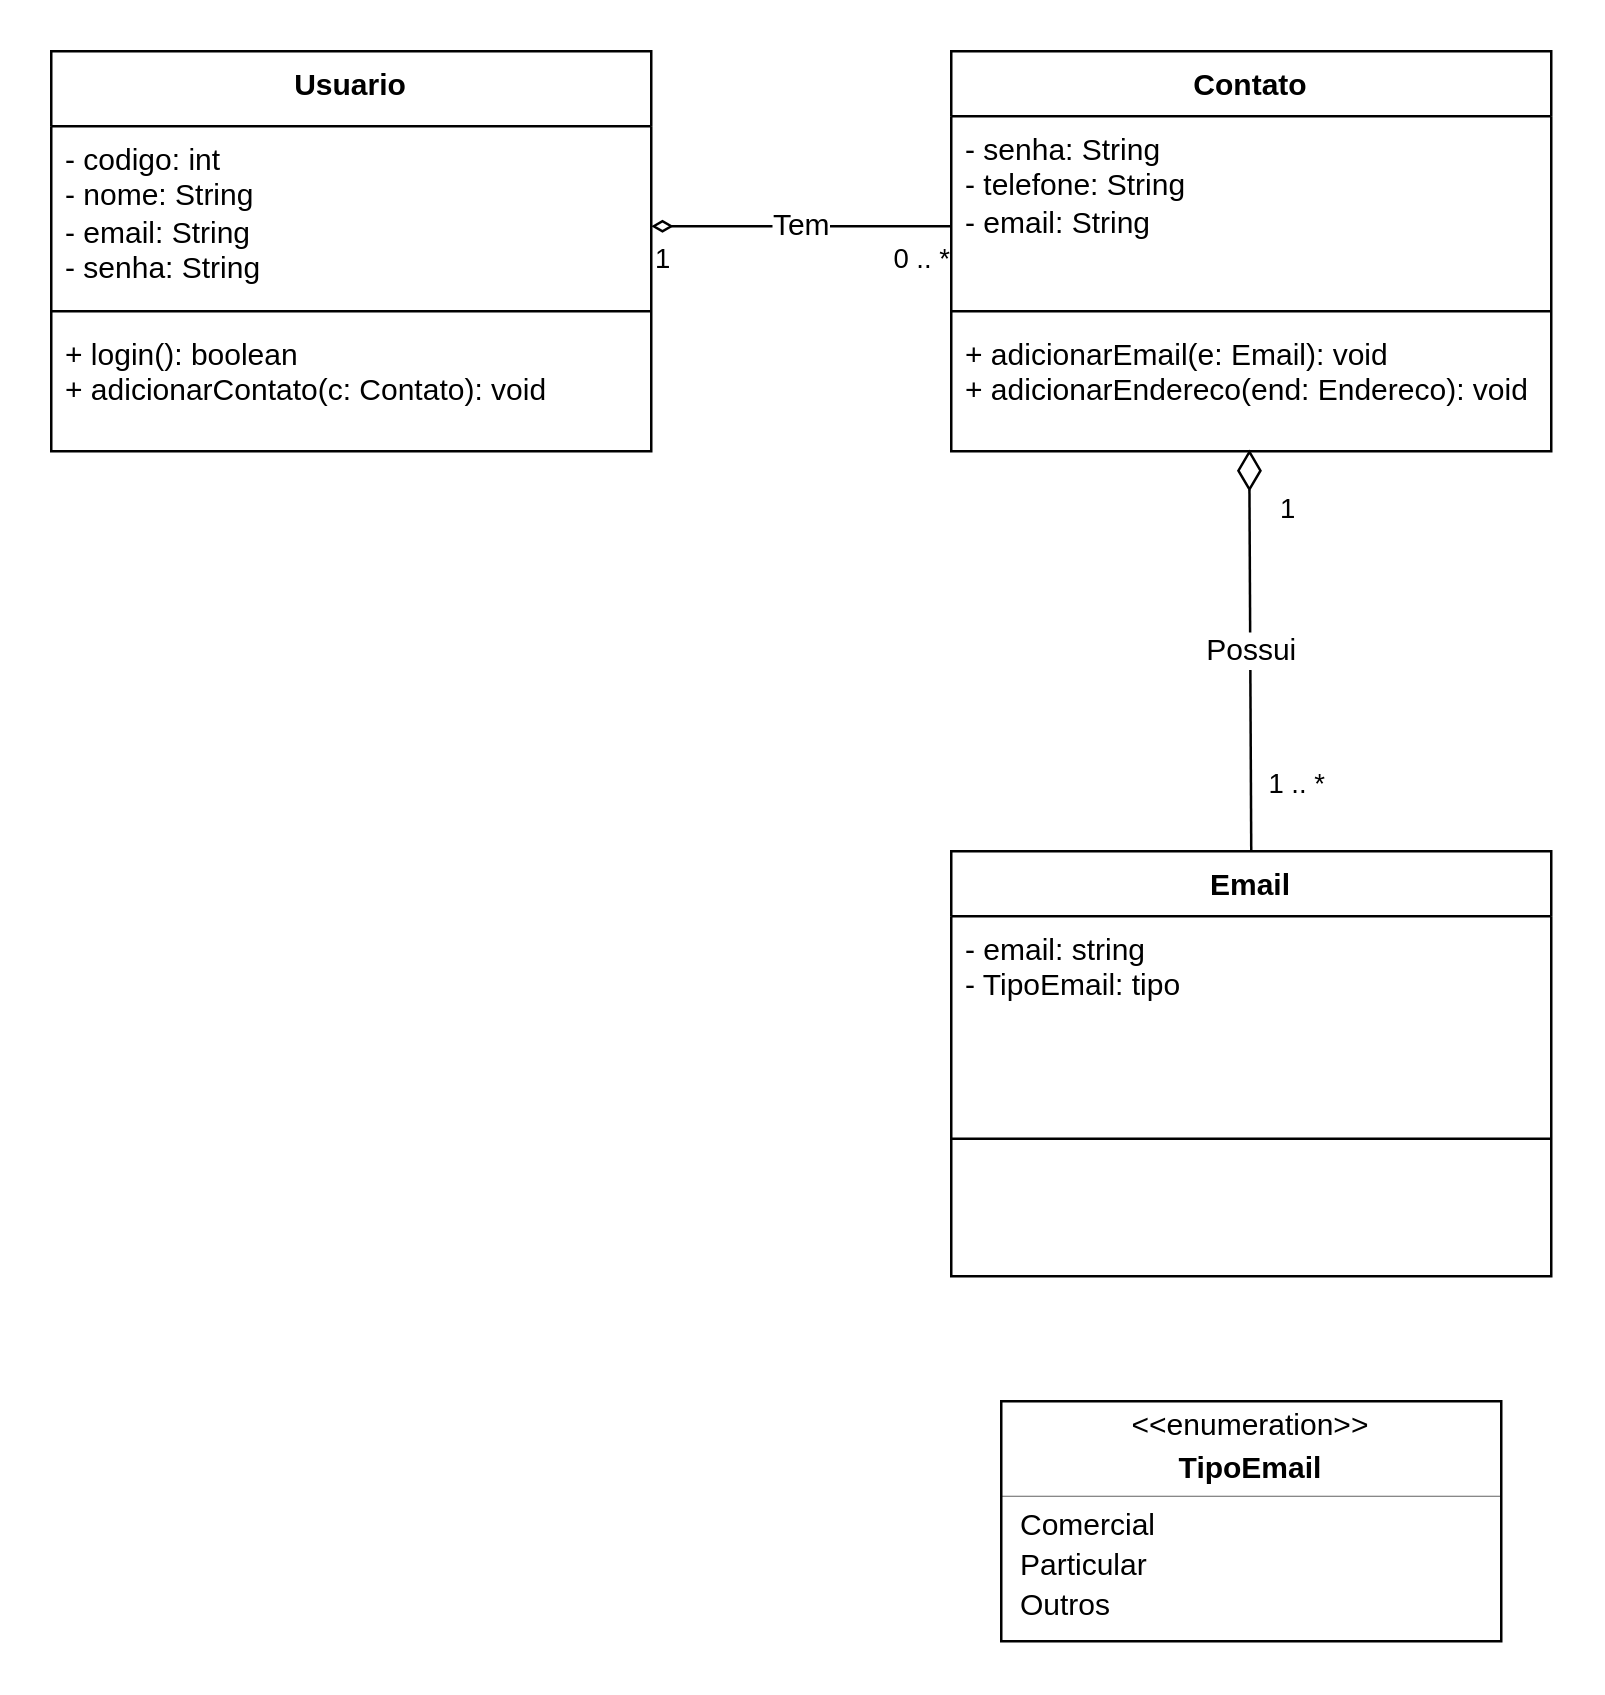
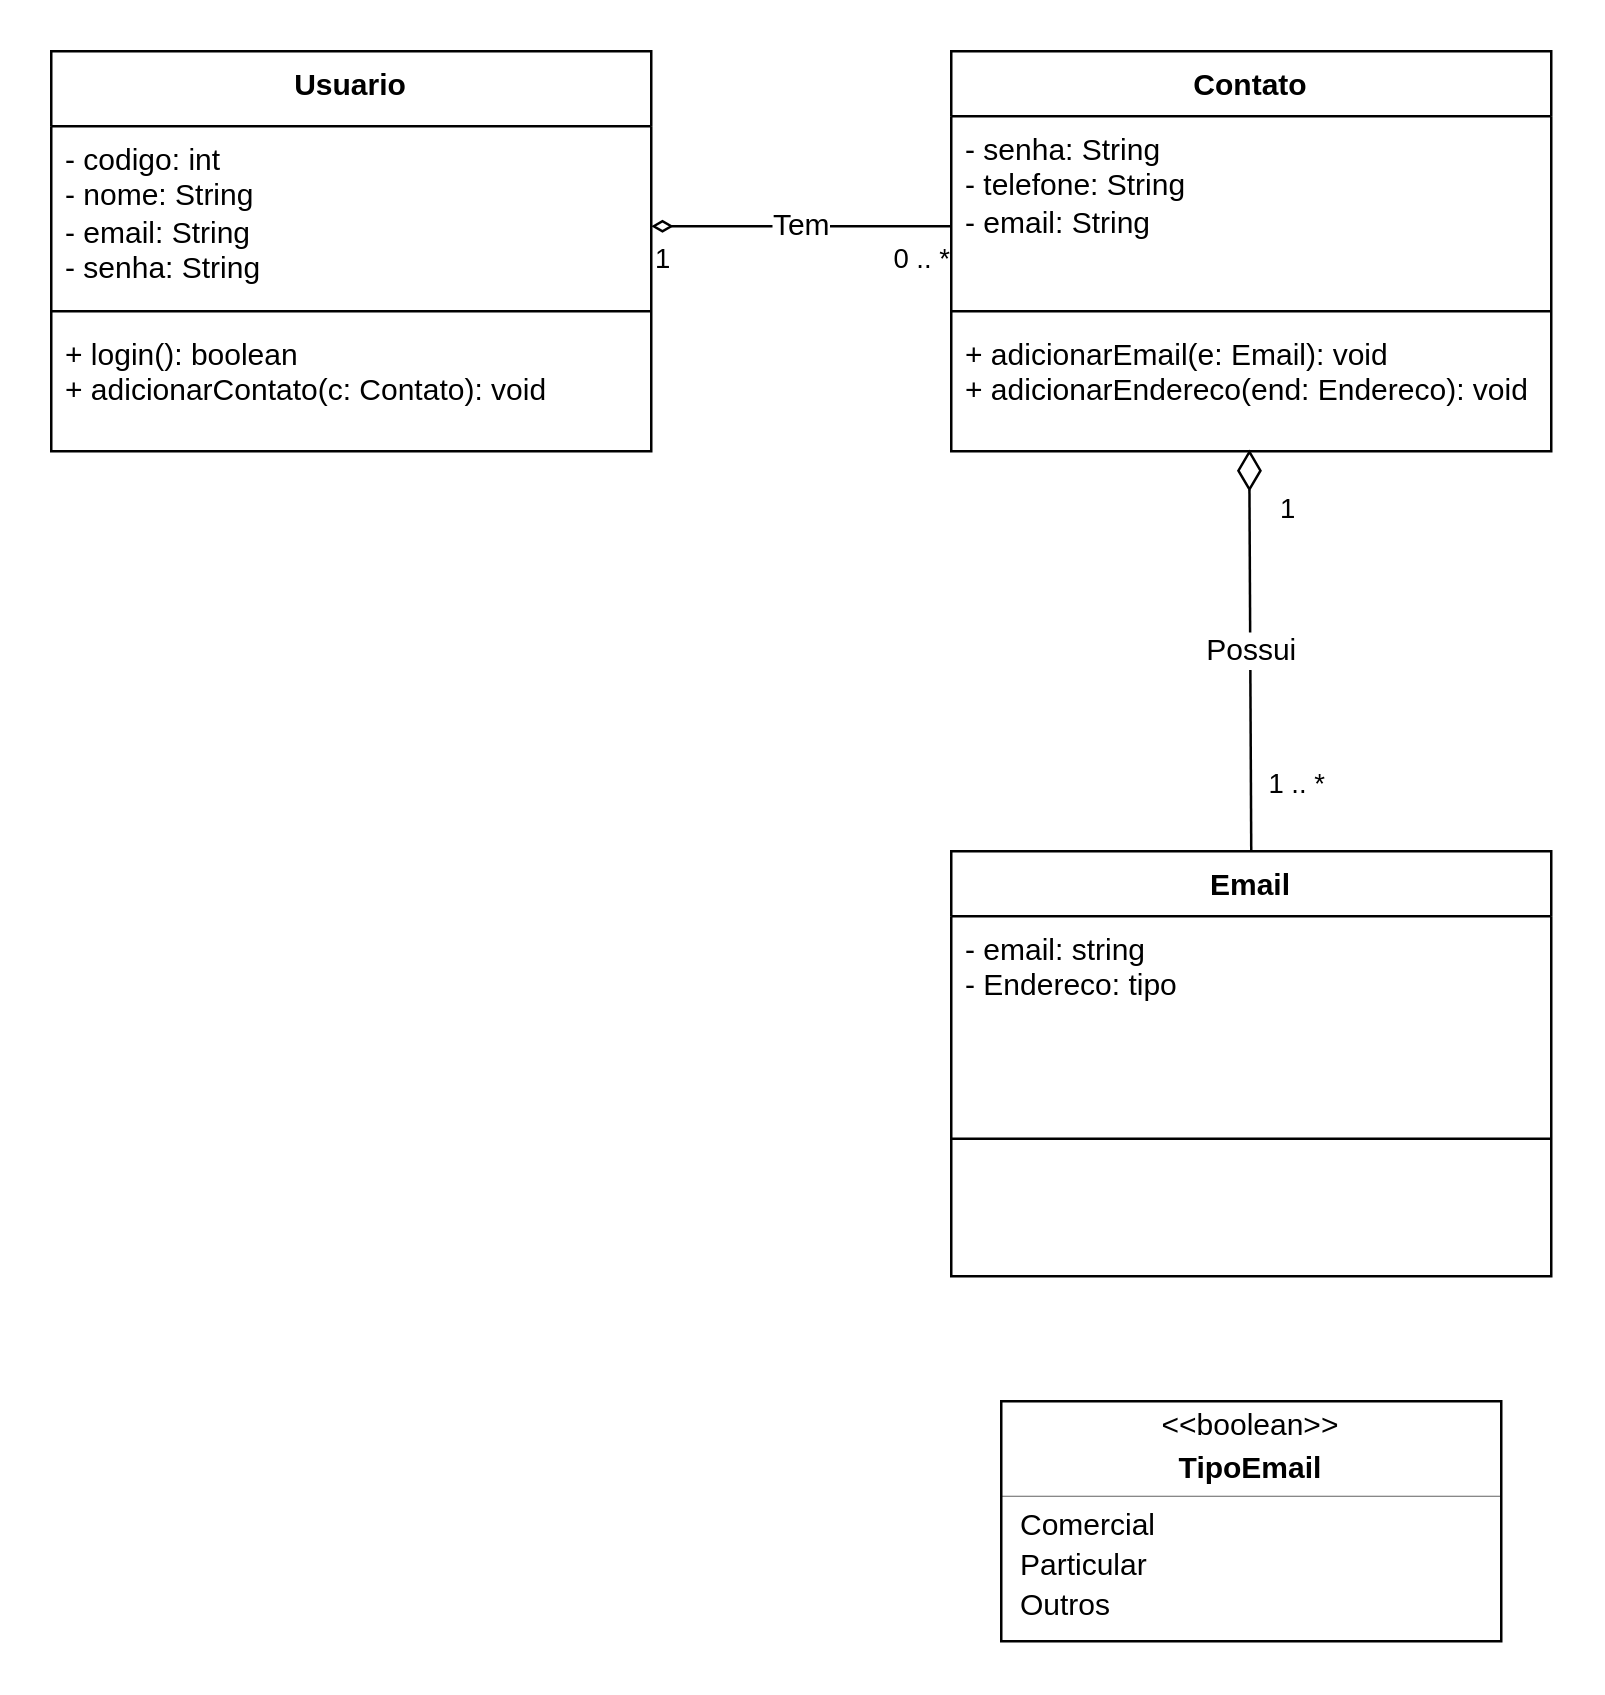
(1082, 970) -> (1085, 970)
(1251, 1426) -> (1251, 1426)
